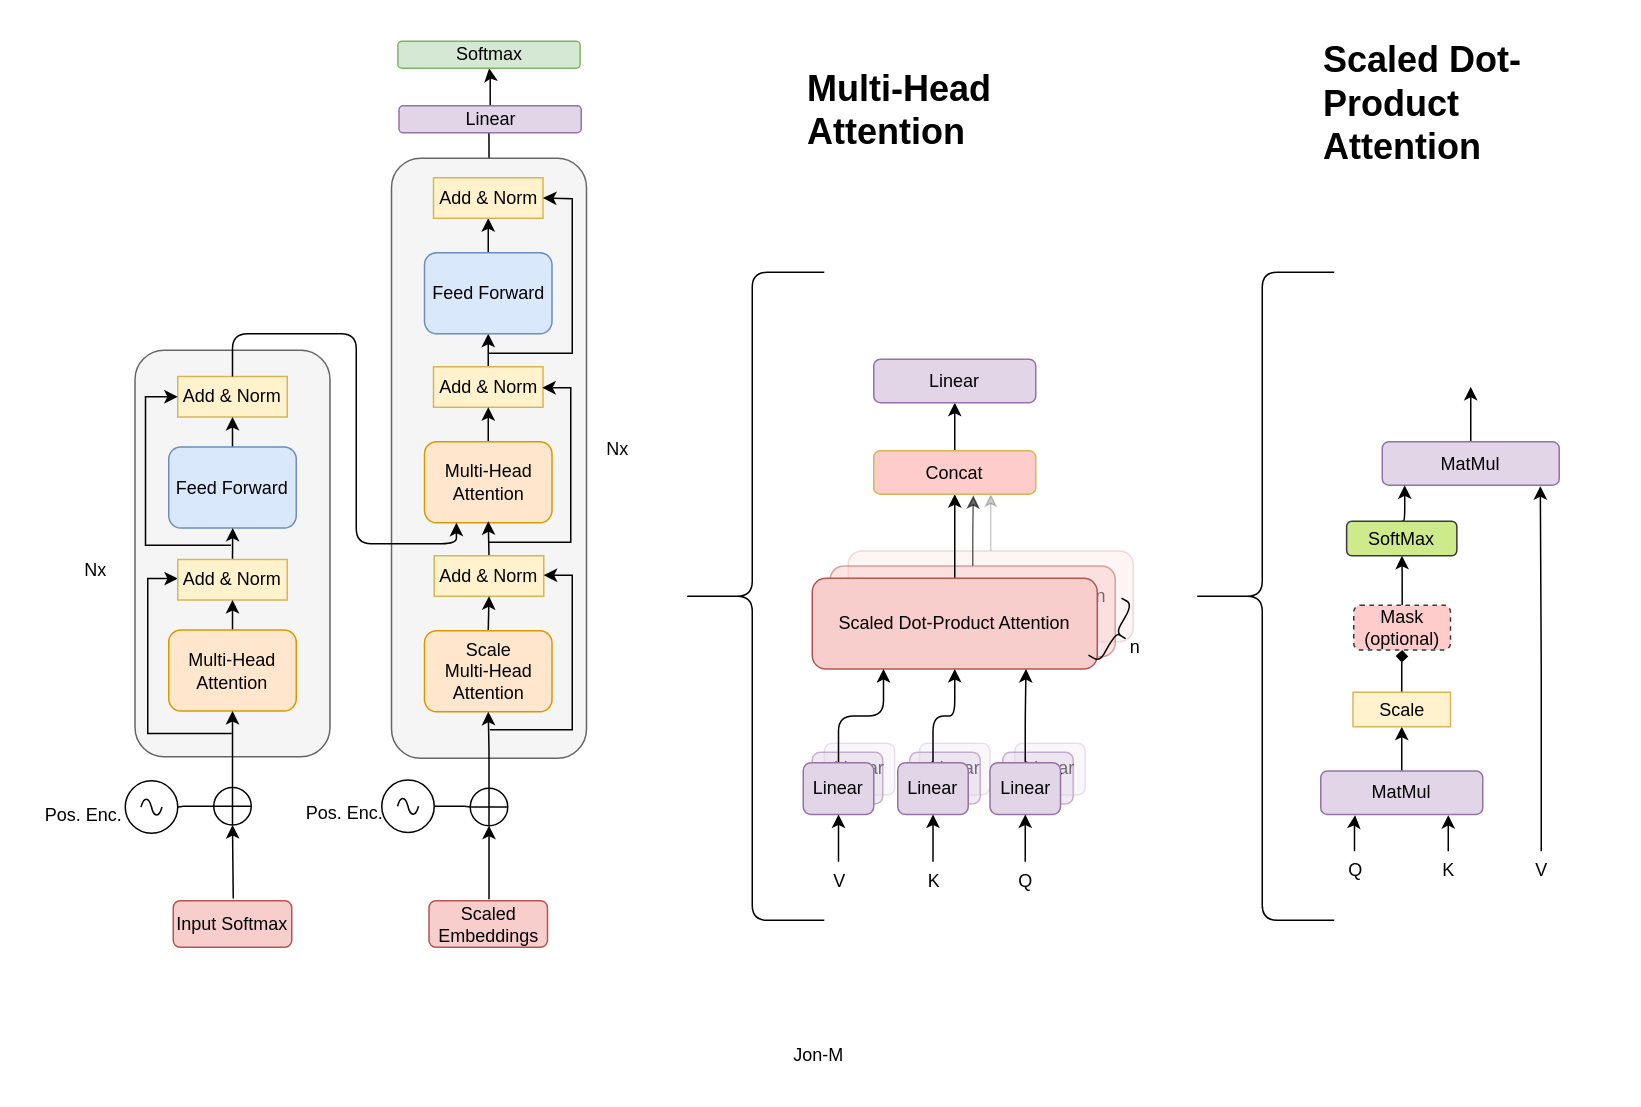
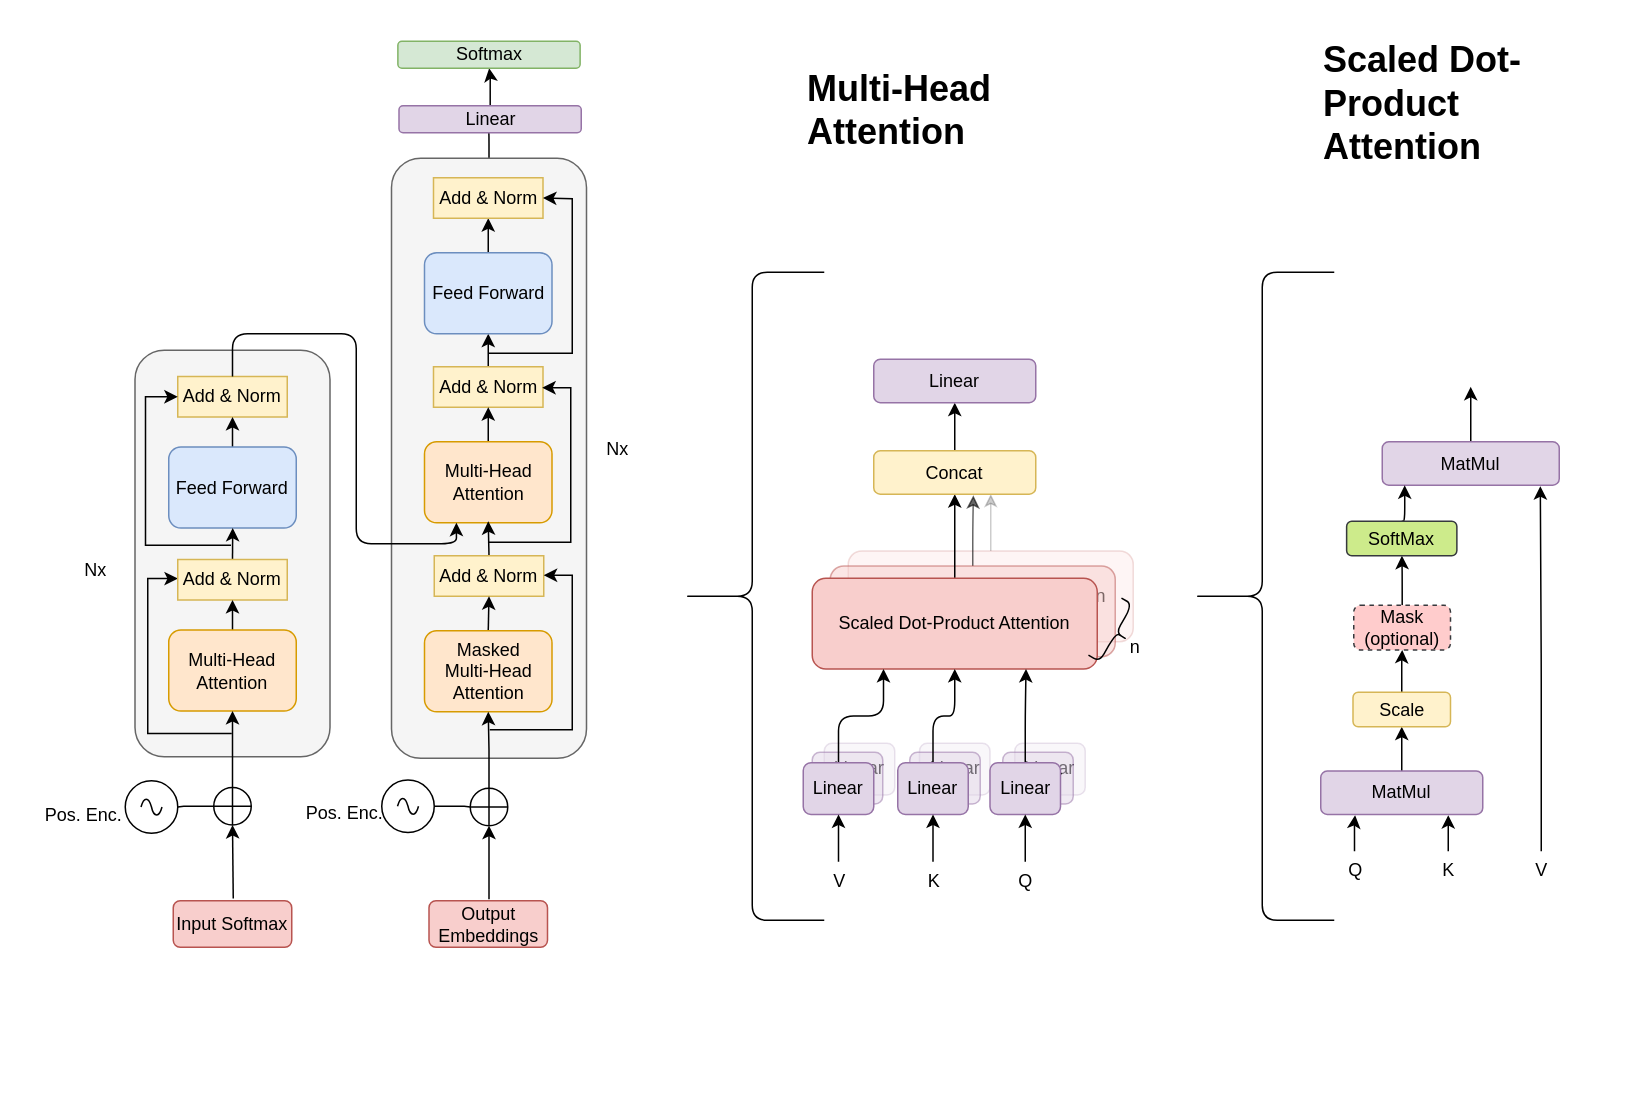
(955, 473) -> (955, 473)
(1402, 662) -> (1402, 661)
(489, 671) -> (489, 671)
(1402, 710) -> (1402, 710)
(489, 925) -> (489, 925)
(818, 1055) -> none
